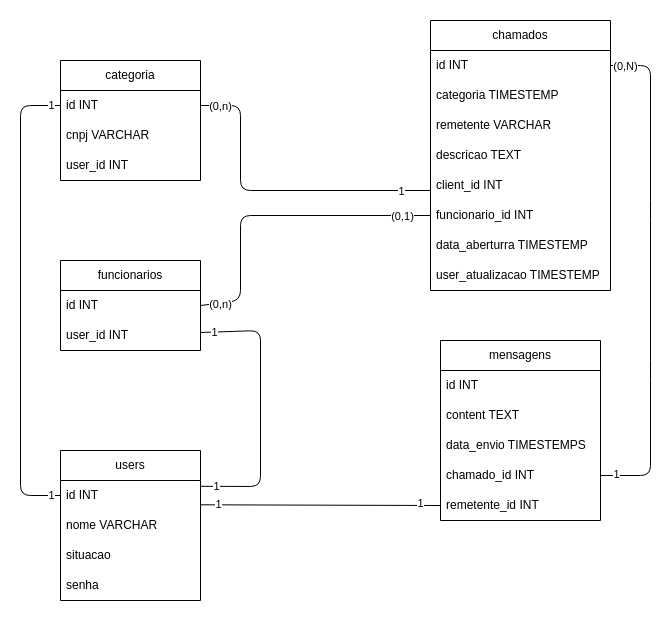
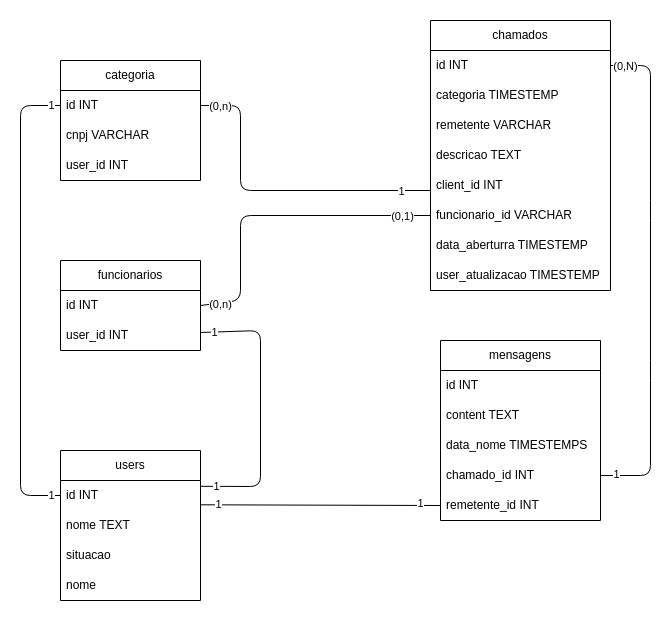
(491, 216) -> (504, 216)
(514, 446) -> (512, 446)
(105, 526) -> (95, 526)
(83, 586) -> (80, 586)
